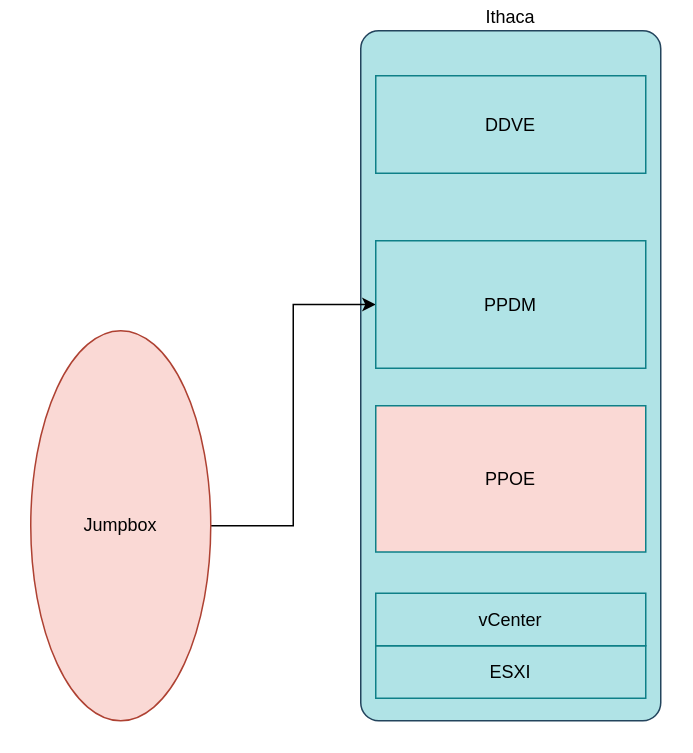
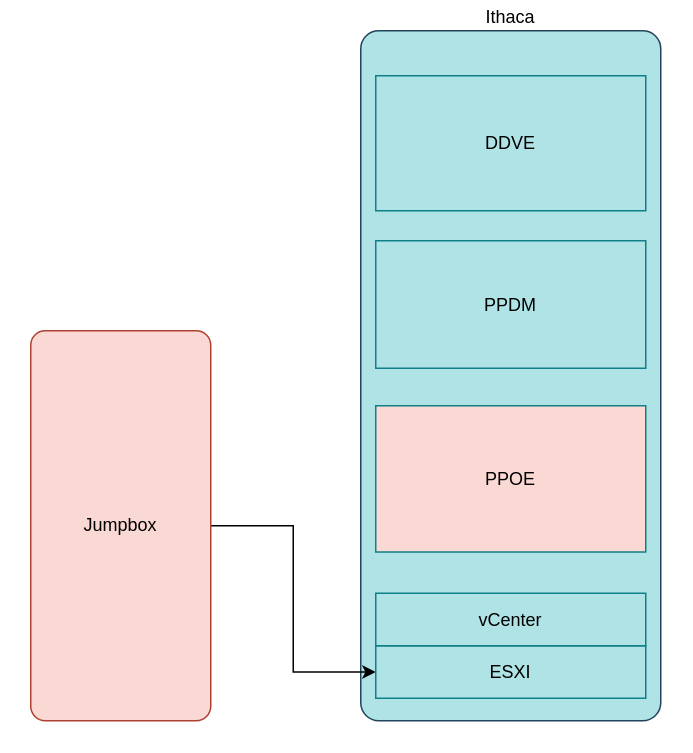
(511, 125) -> (511, 143)
(293, 381) -> (293, 633)
(121, 526) -> (121, 526)
